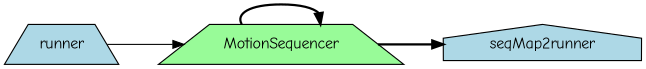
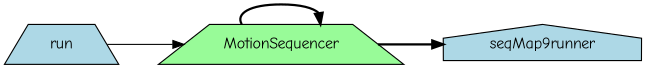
(62, 44) -> (62, 44)
(542, 44) -> (542, 44)
